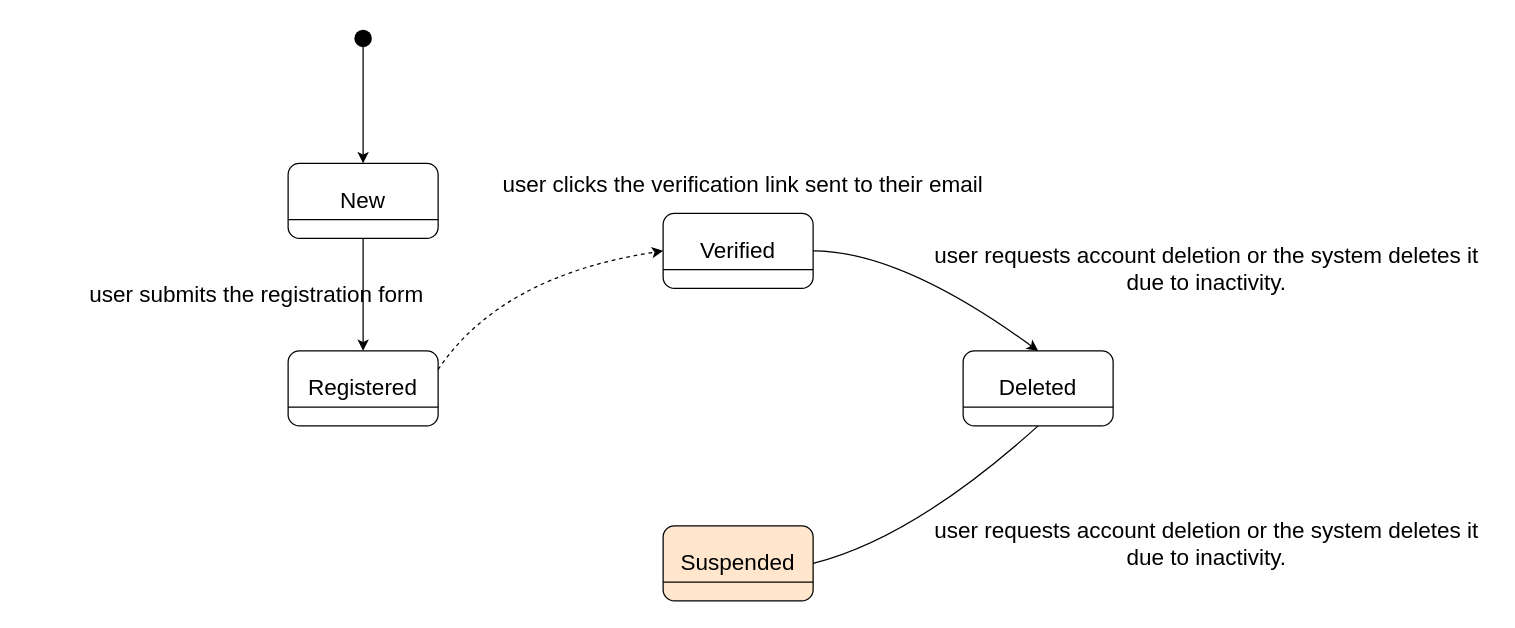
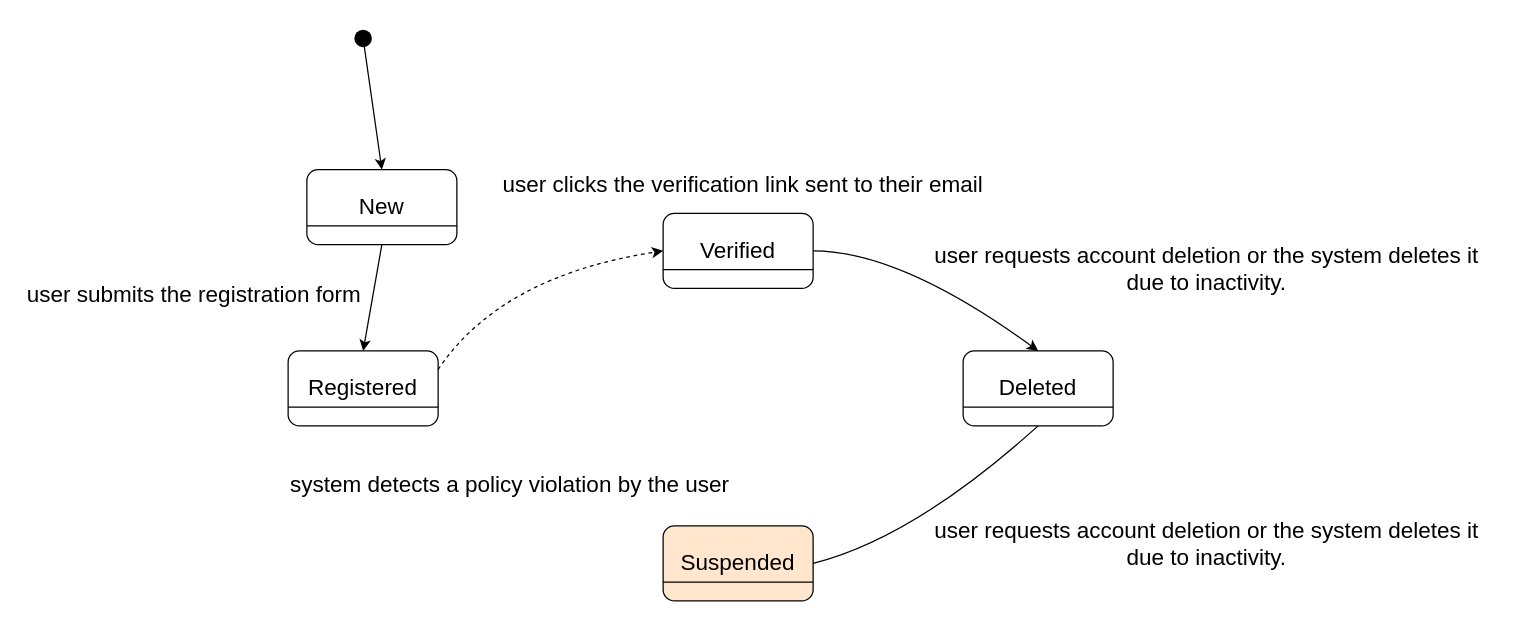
(363, 201) -> (382, 207)
(257, 294) -> (194, 294)
none -> (519, 494)
